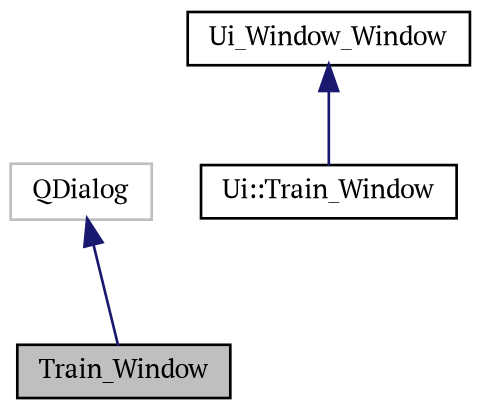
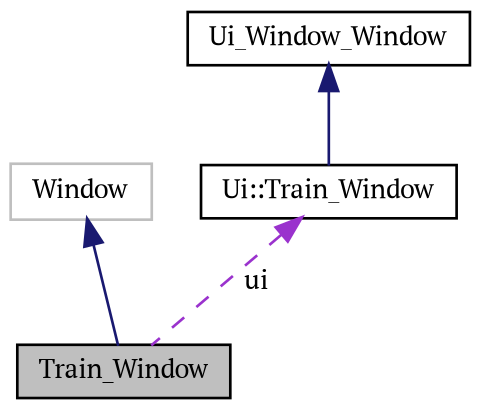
(81, 192) -> (81, 192)
none -> (216, 290)
